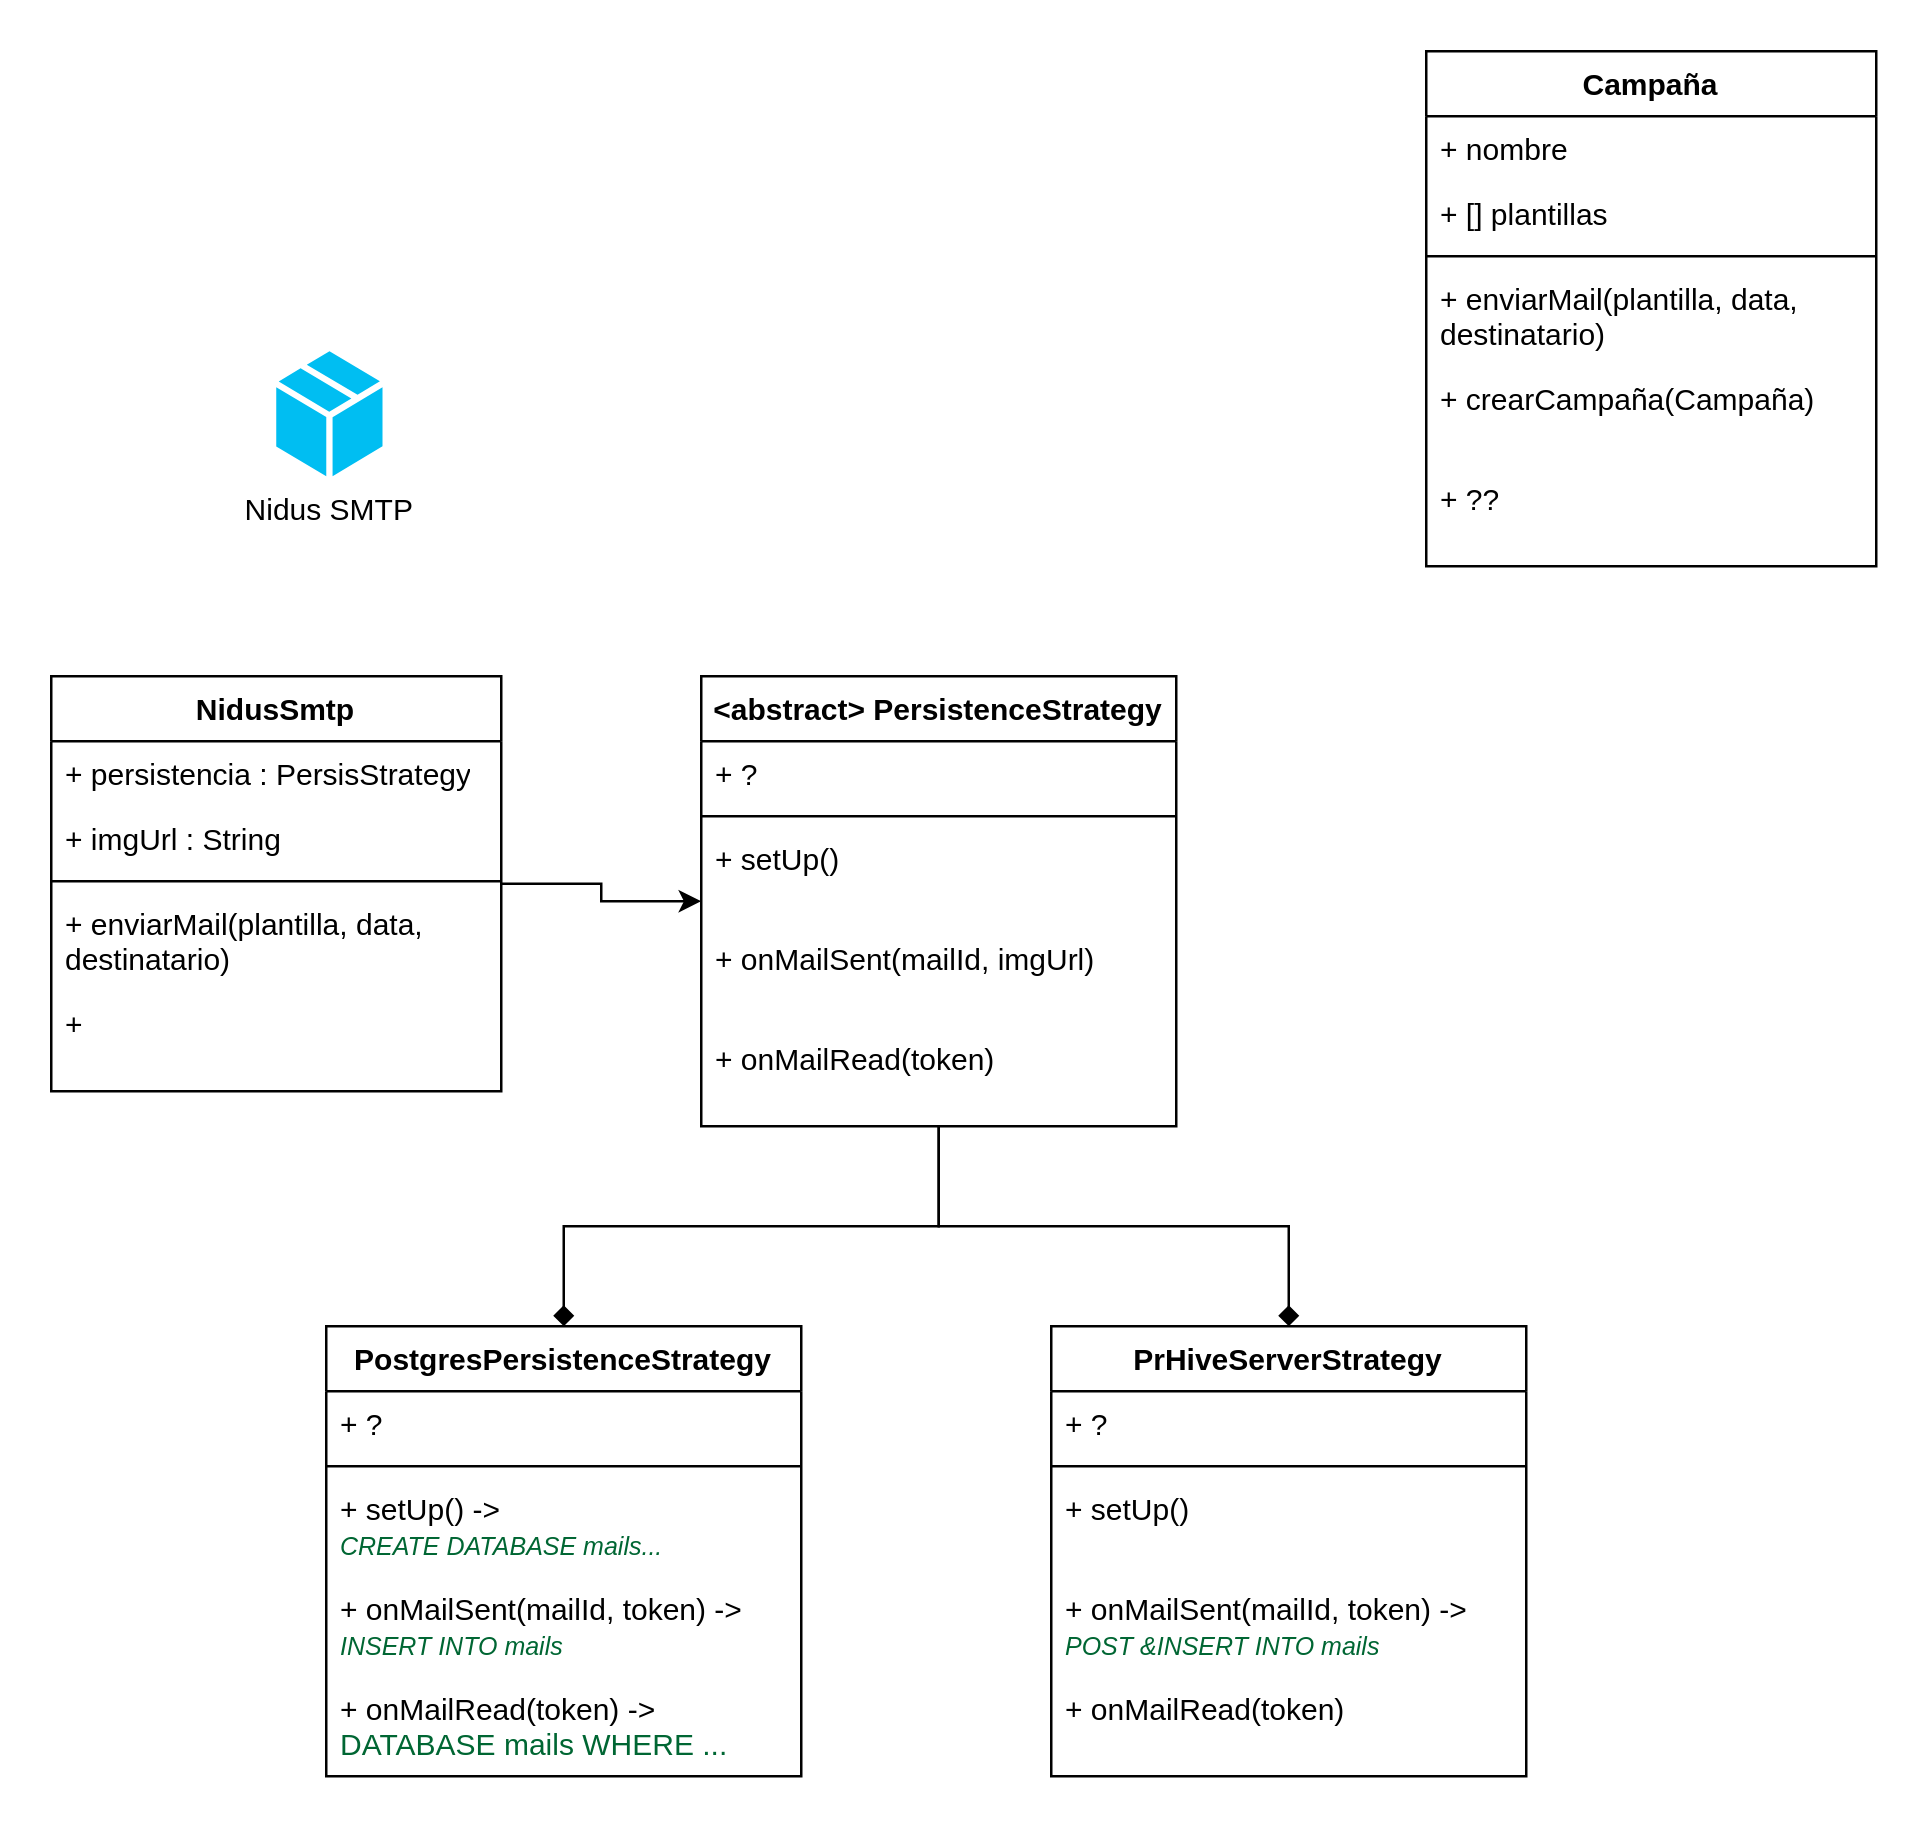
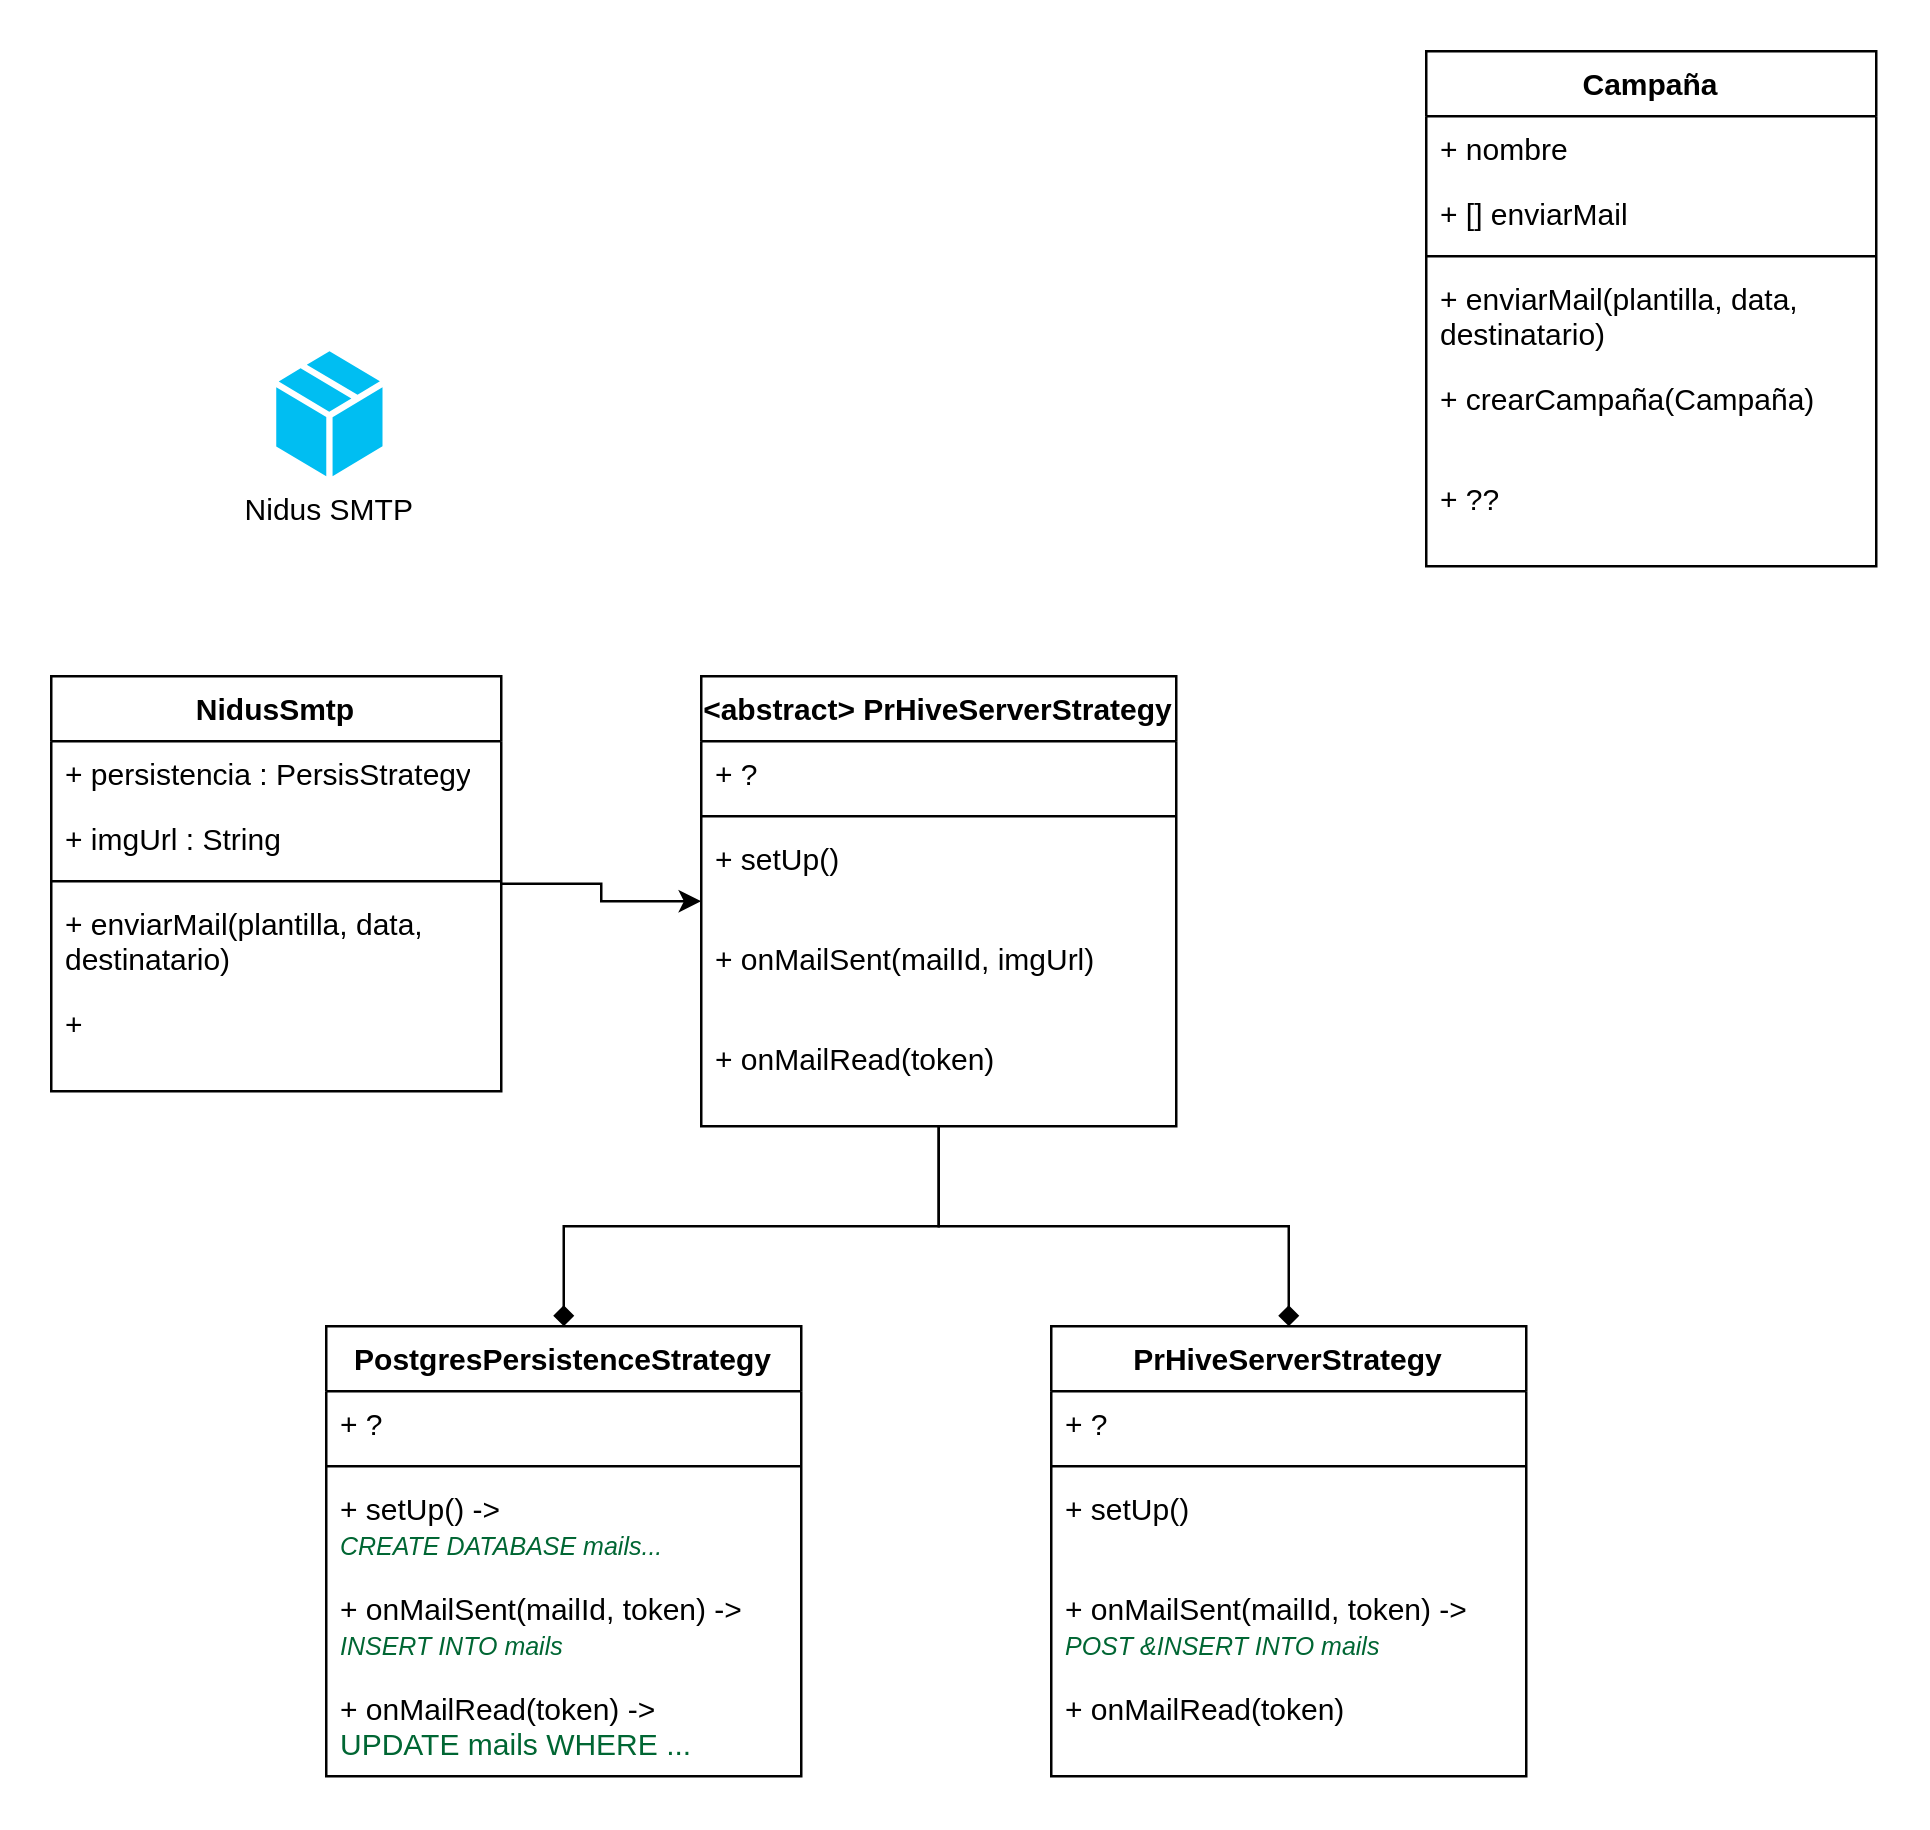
(1544, 217) -> (1548, 217)
(939, 730) -> (939, 730)
(512, 1730) -> (510, 1730)
